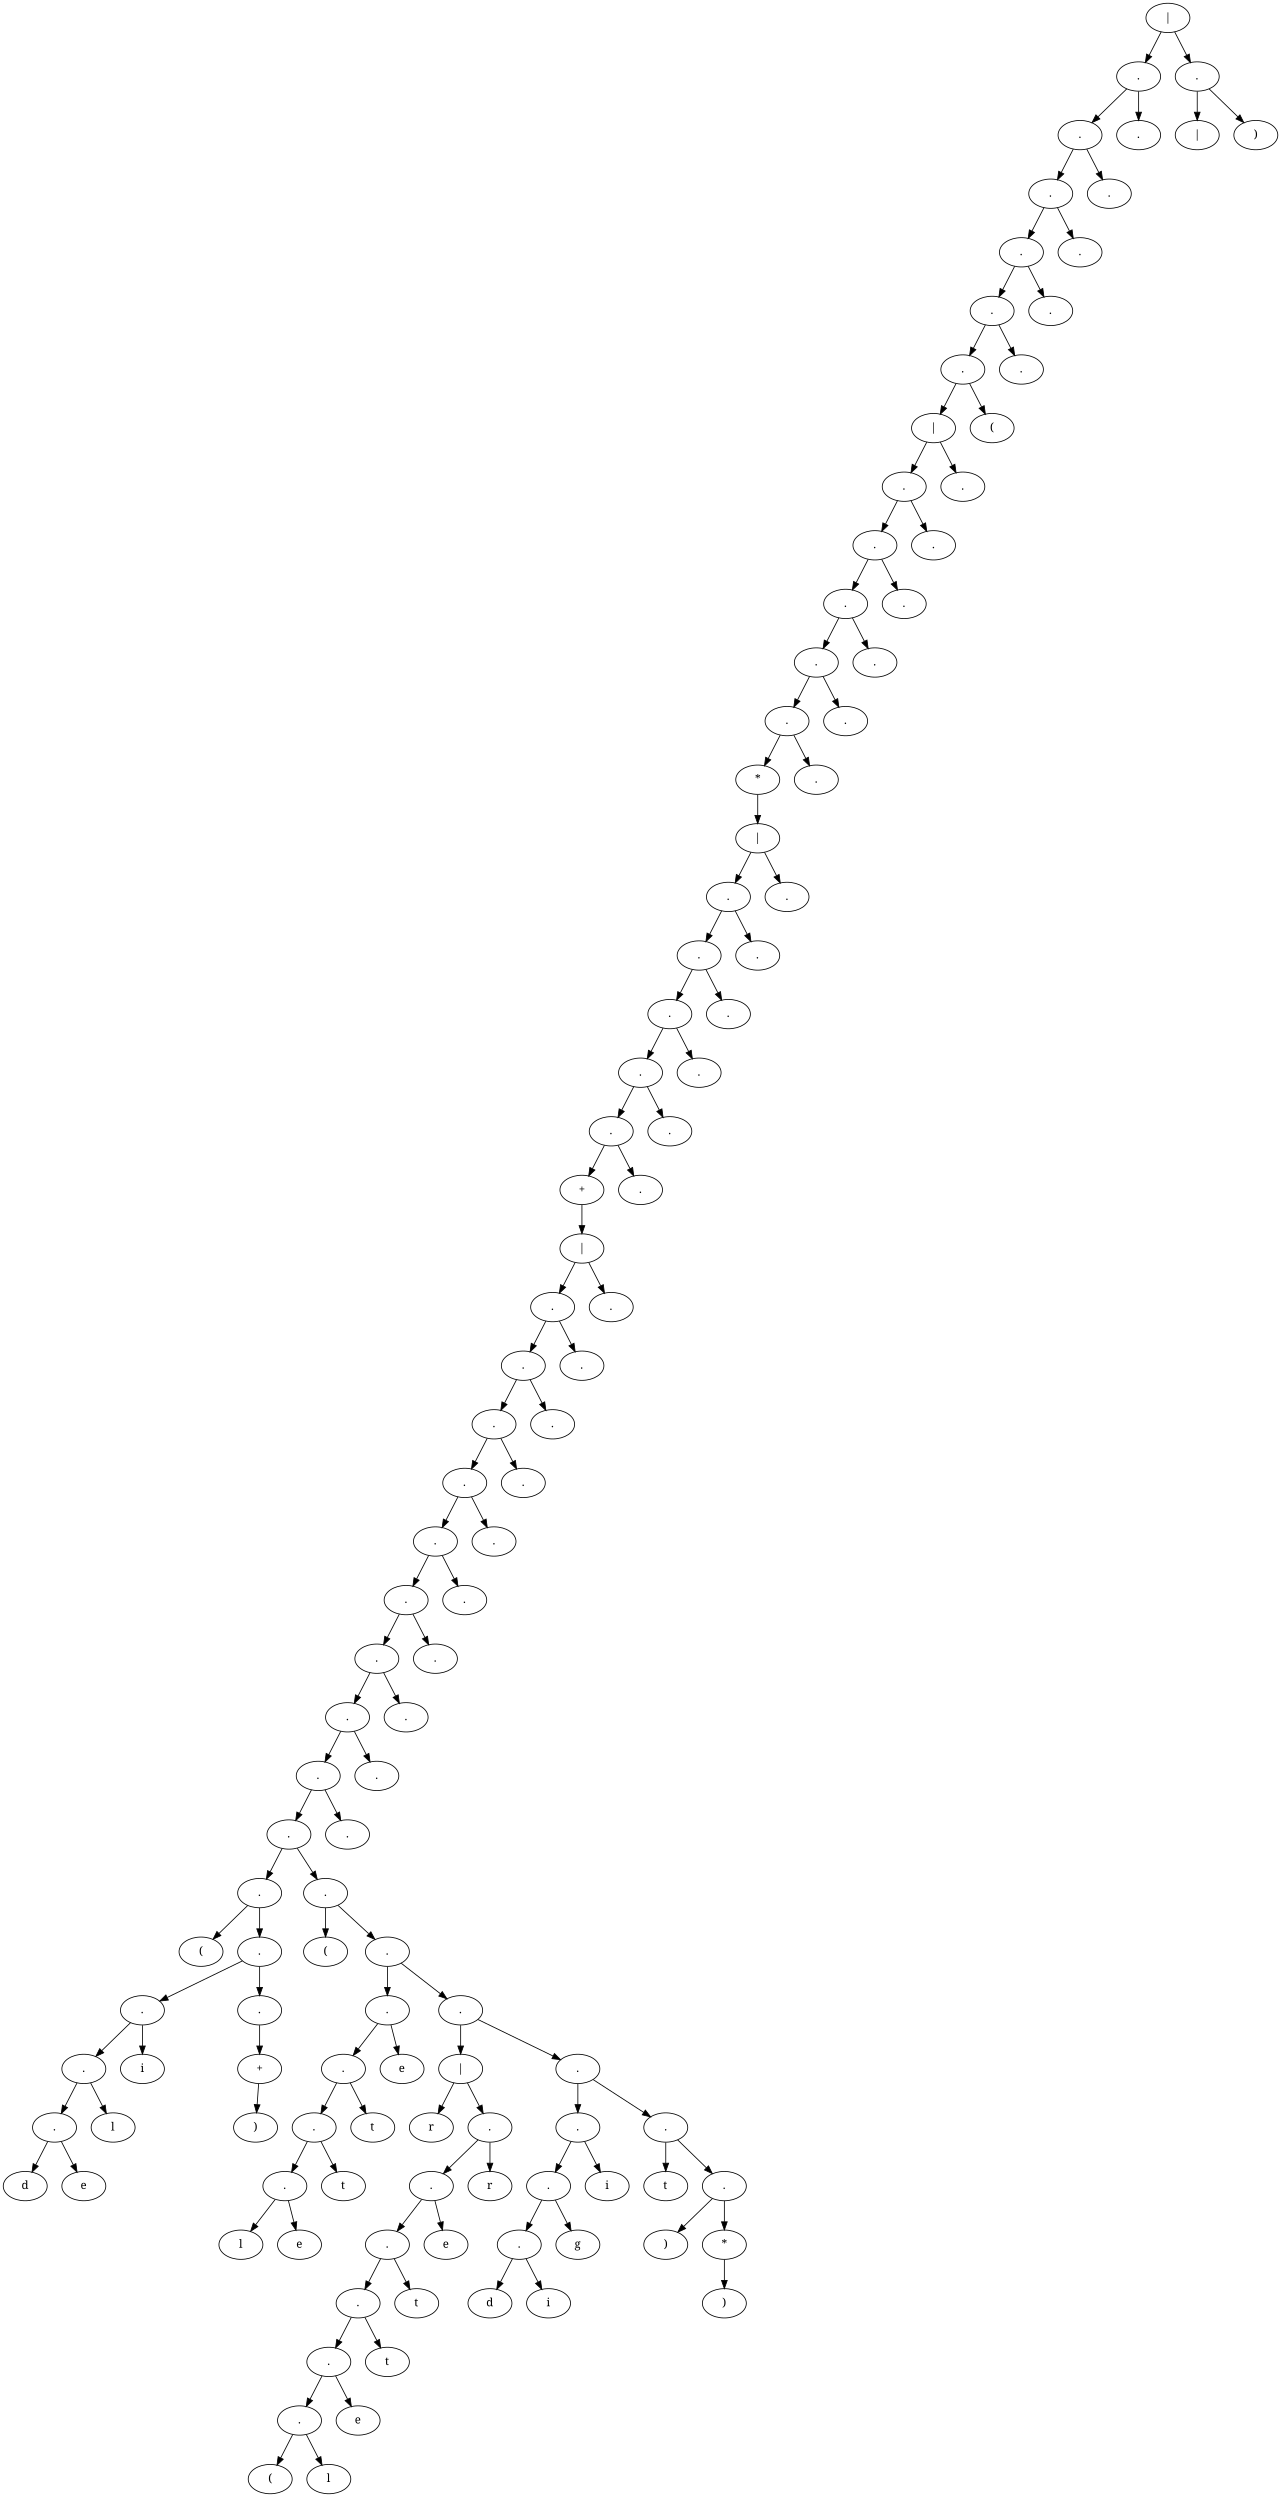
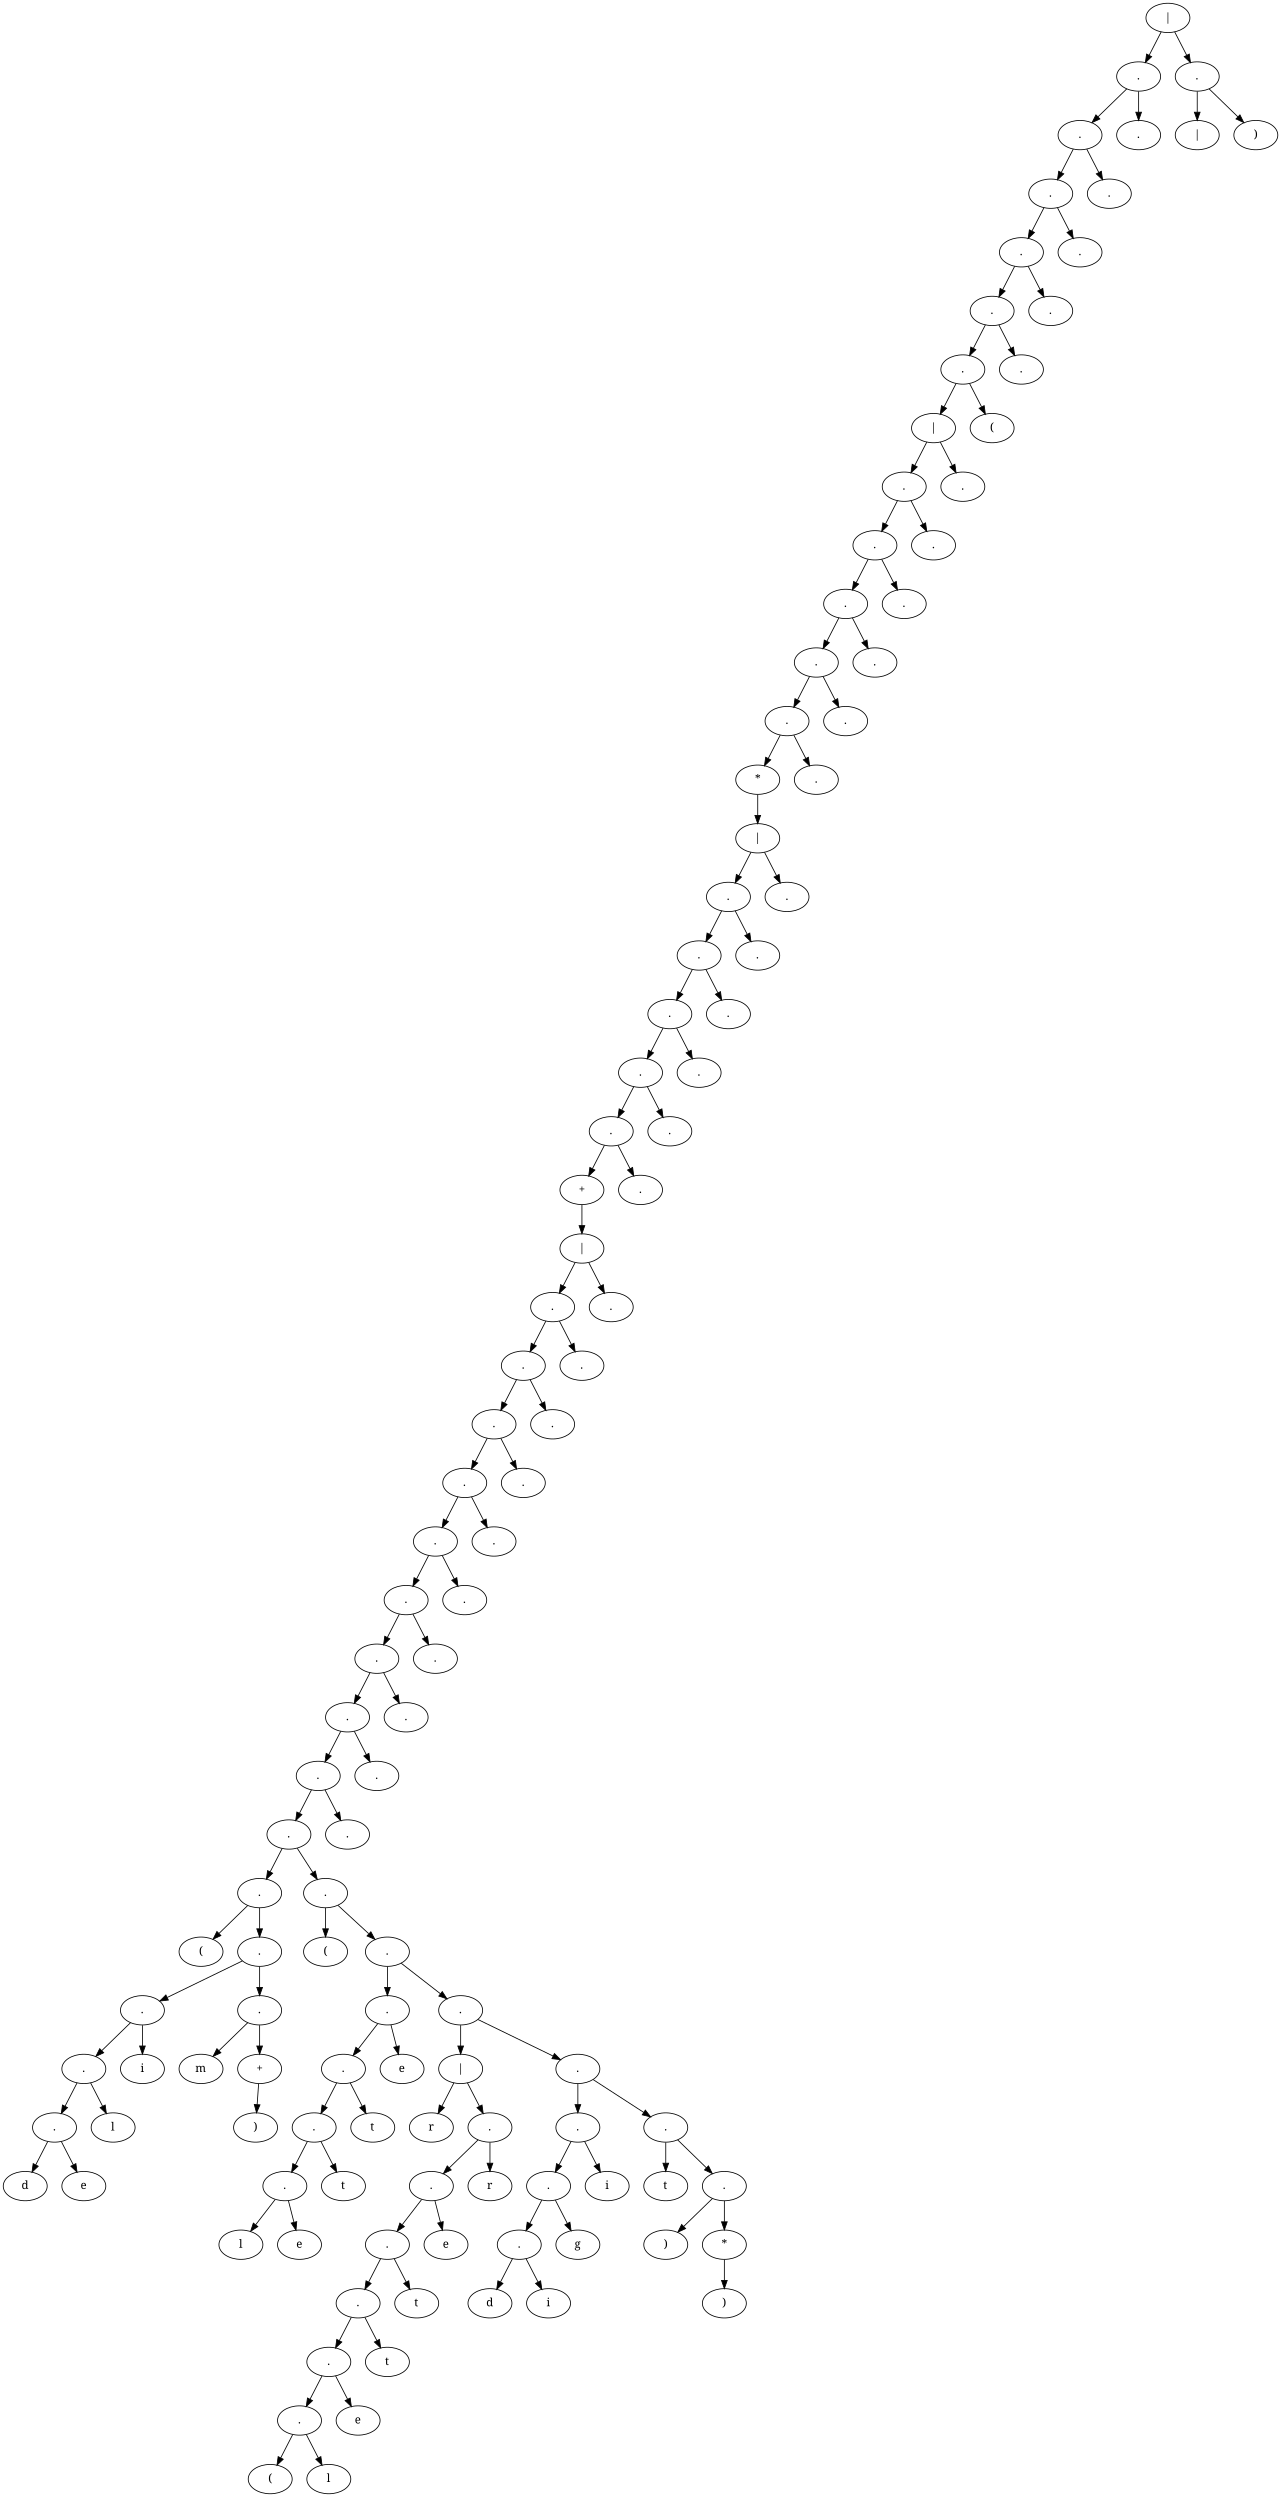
none -> (201, 2069)
